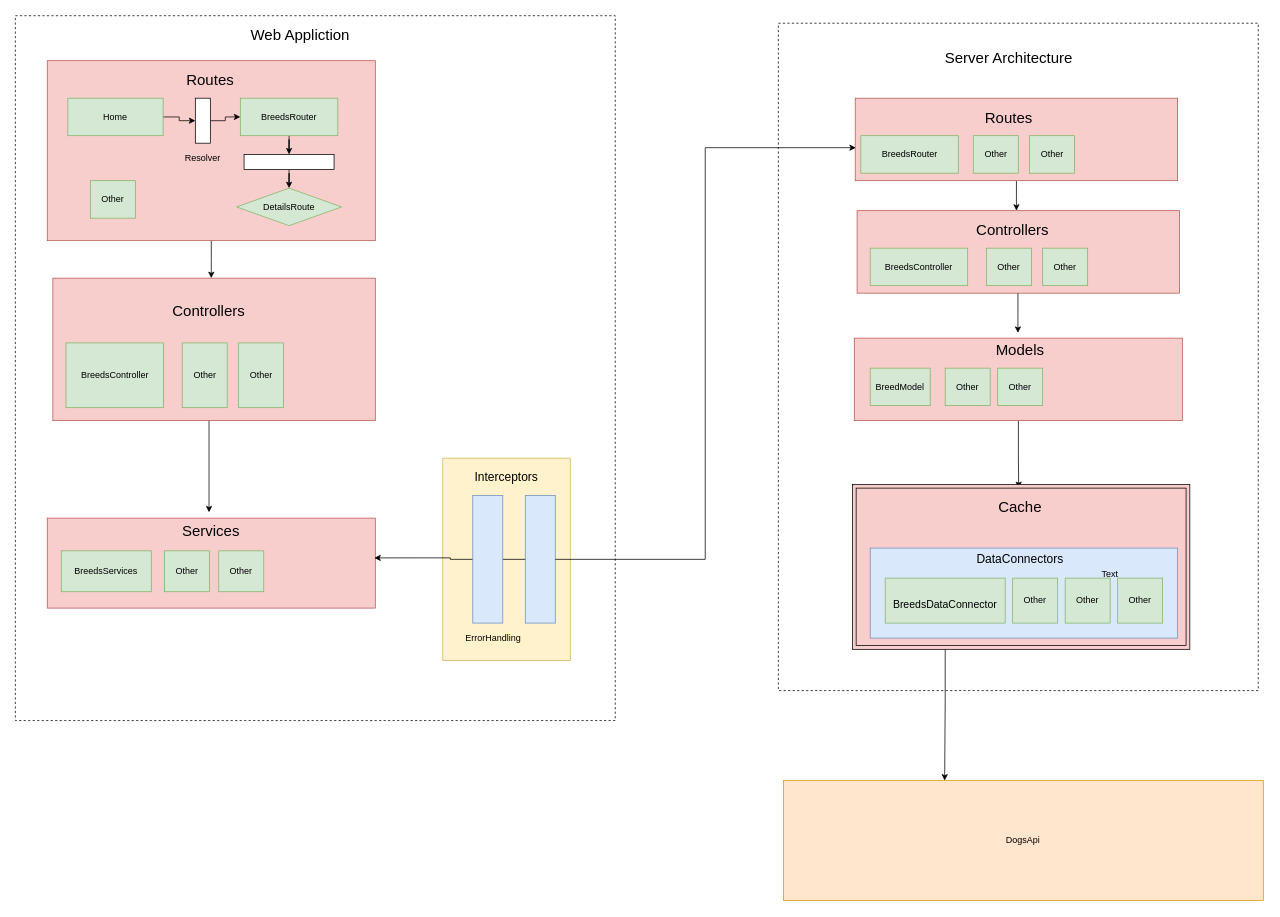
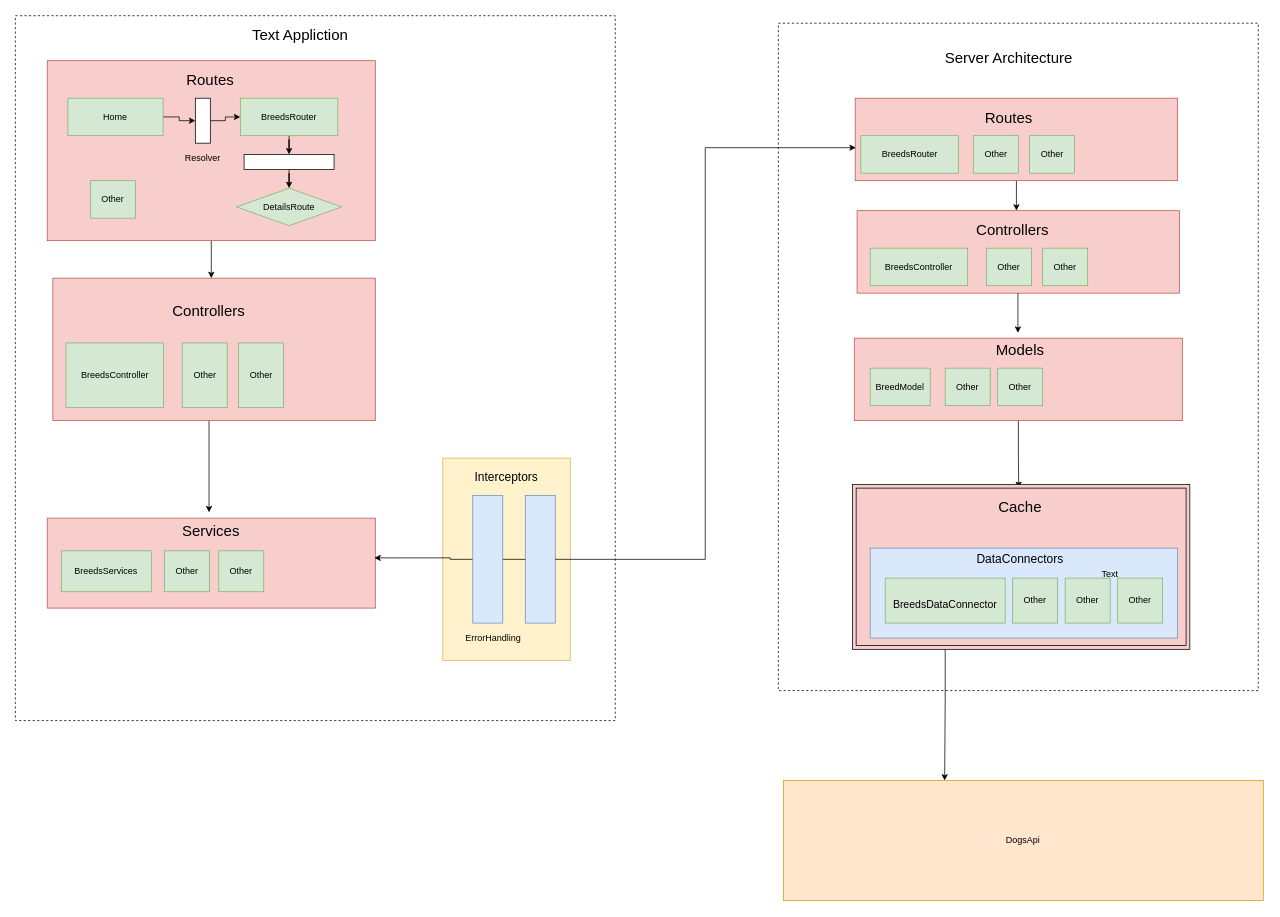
(300, 34) -> (300, 34)
